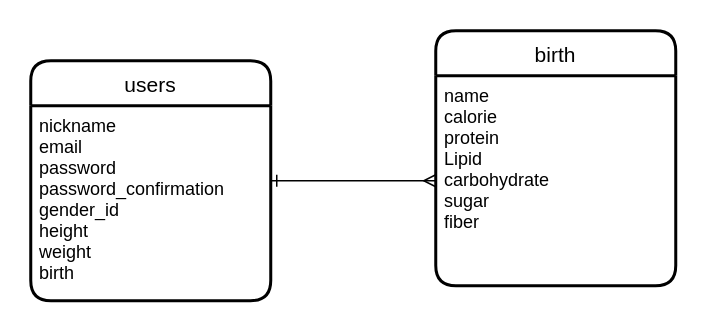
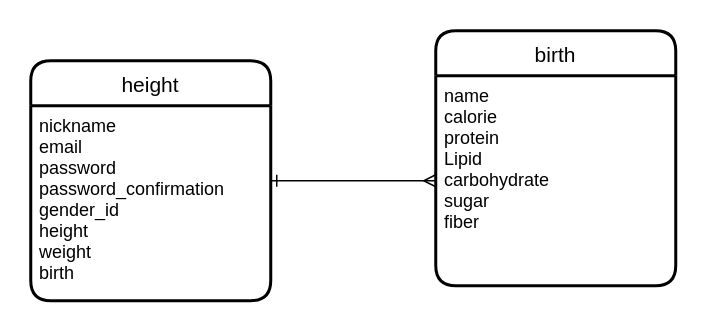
(150, 85) -> (150, 85)
